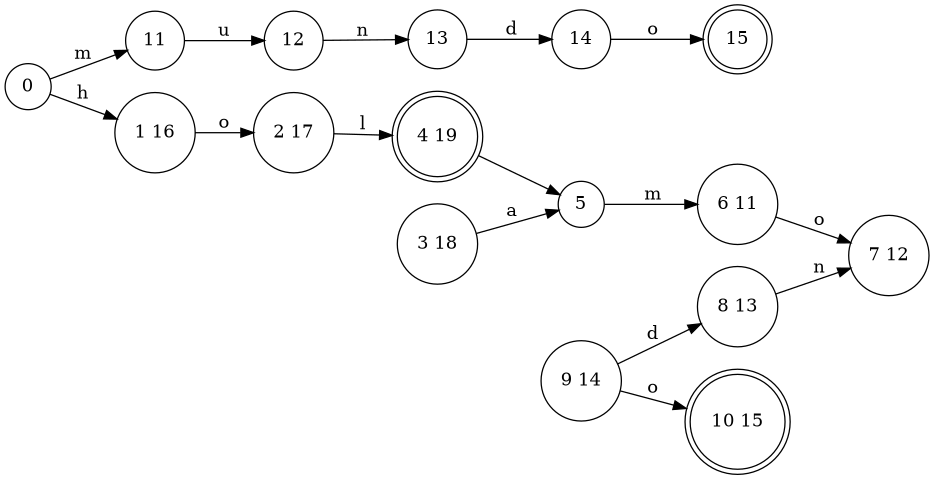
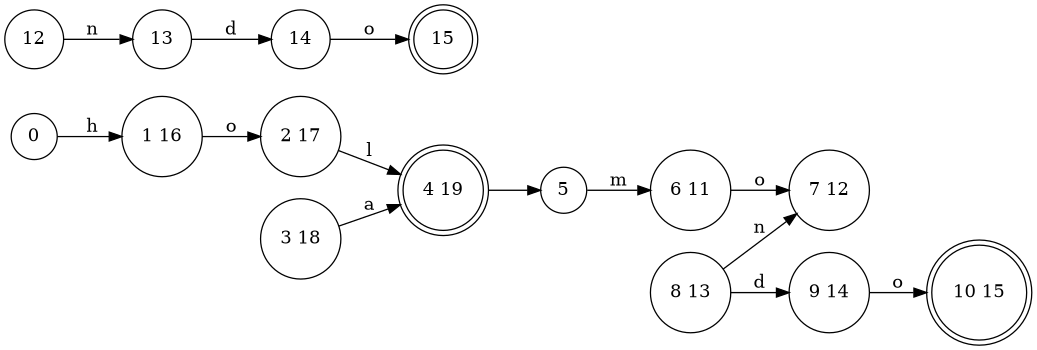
(155, 41) -> none
(511, 224) -> (363, 218)
(653, 347) -> (753, 293)
